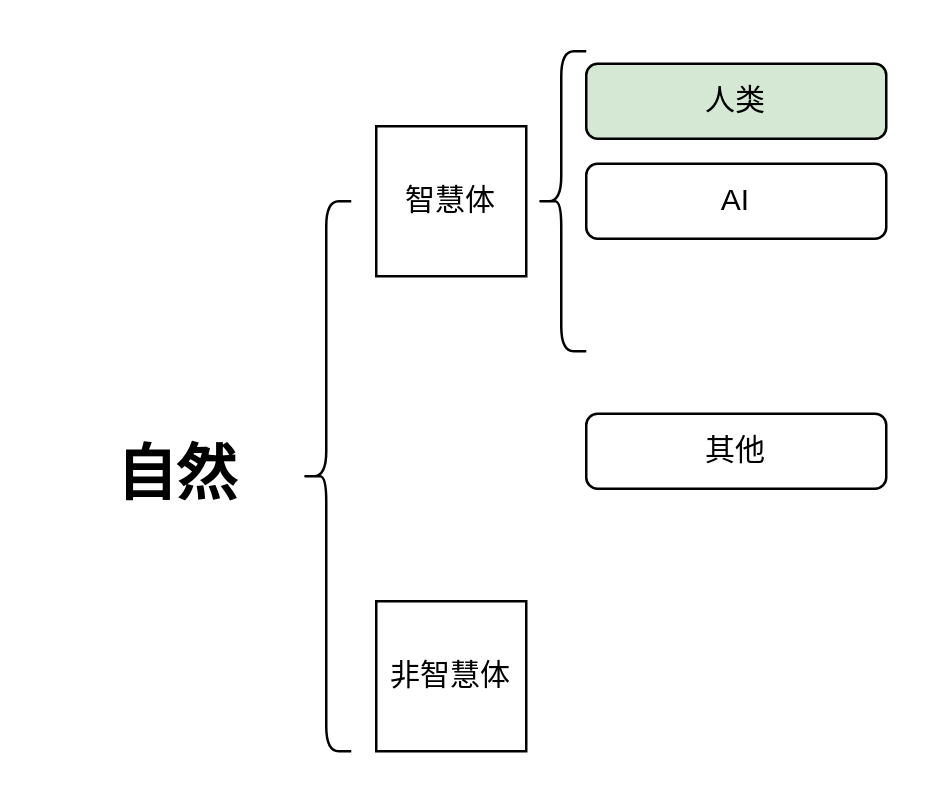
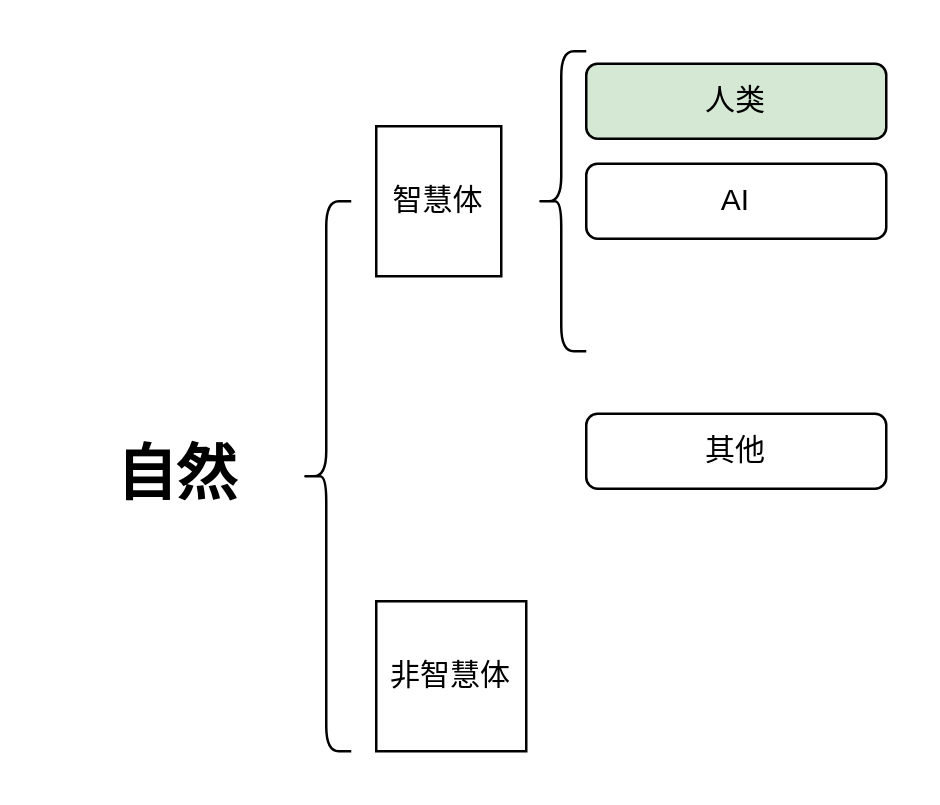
(451, 201) -> (439, 201)
